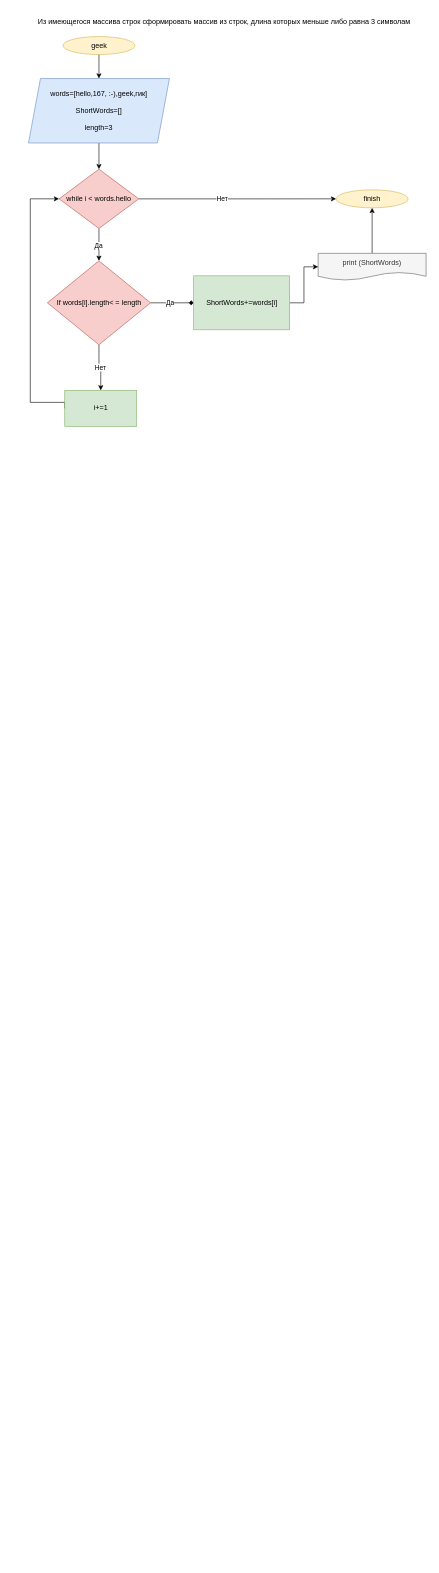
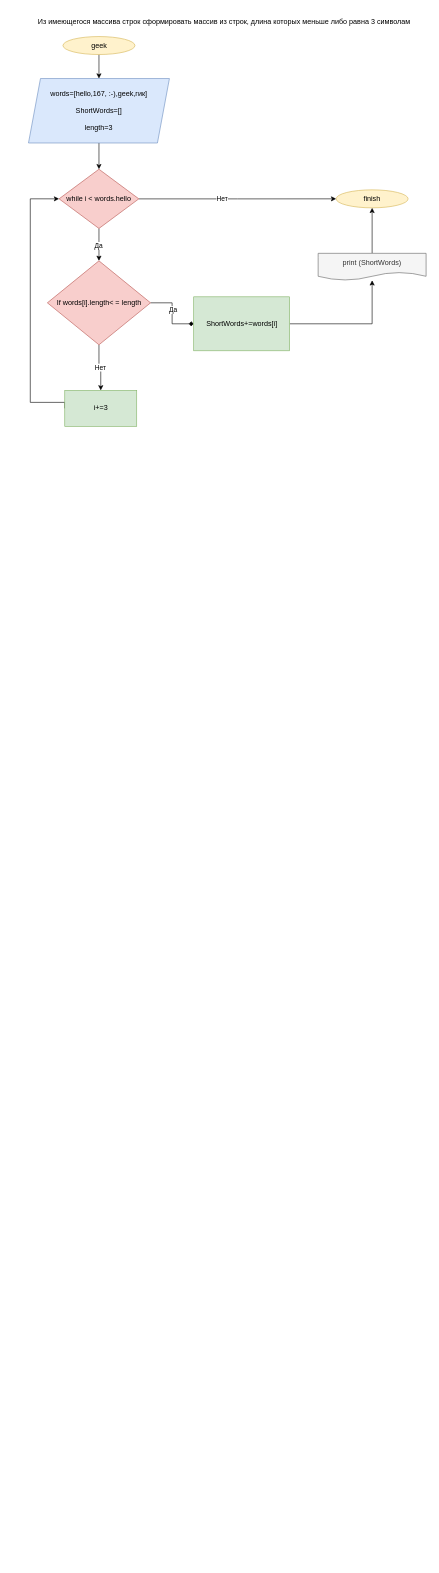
(242, 303) -> (242, 324)
(101, 408) -> (101, 408)
